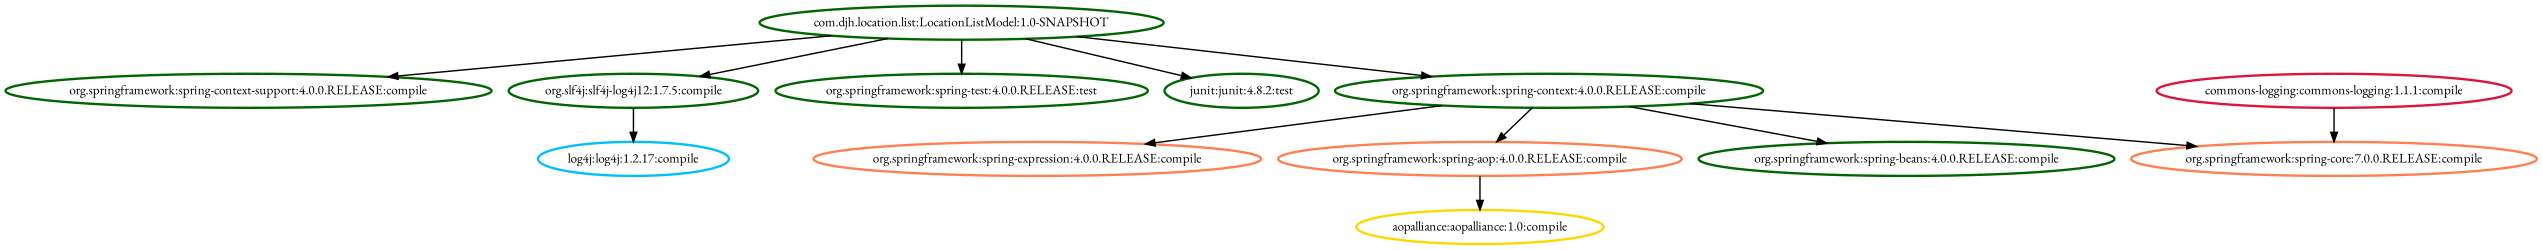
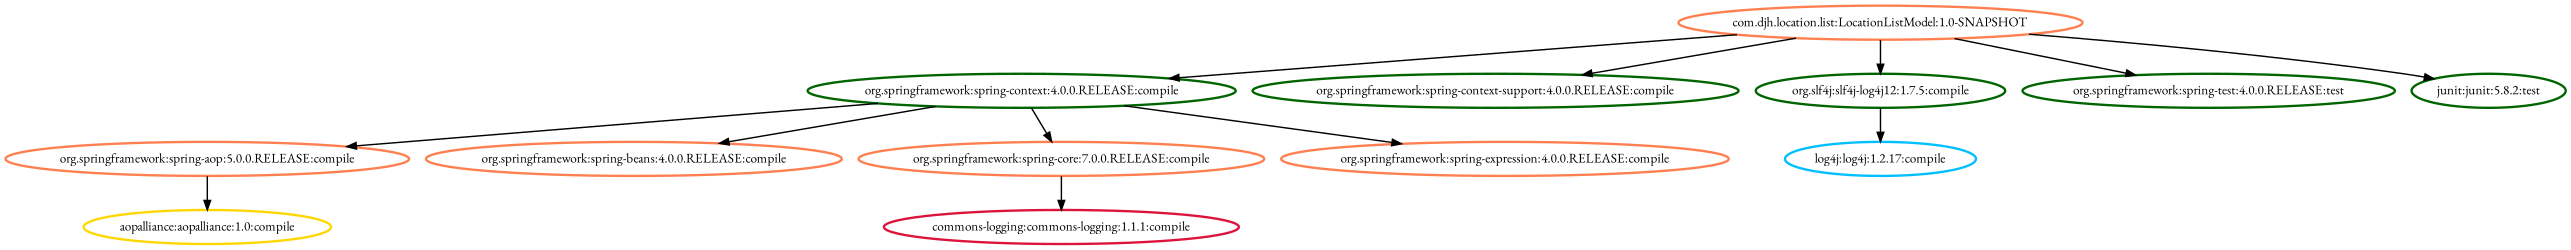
(962, 23) -> (1881, 23)
(1242, 91) -> (2489, 91)
(2334, 120) -> (1061, 188)
(1480, 159) -> (207, 159)
(1907, 159) -> (634, 159)
